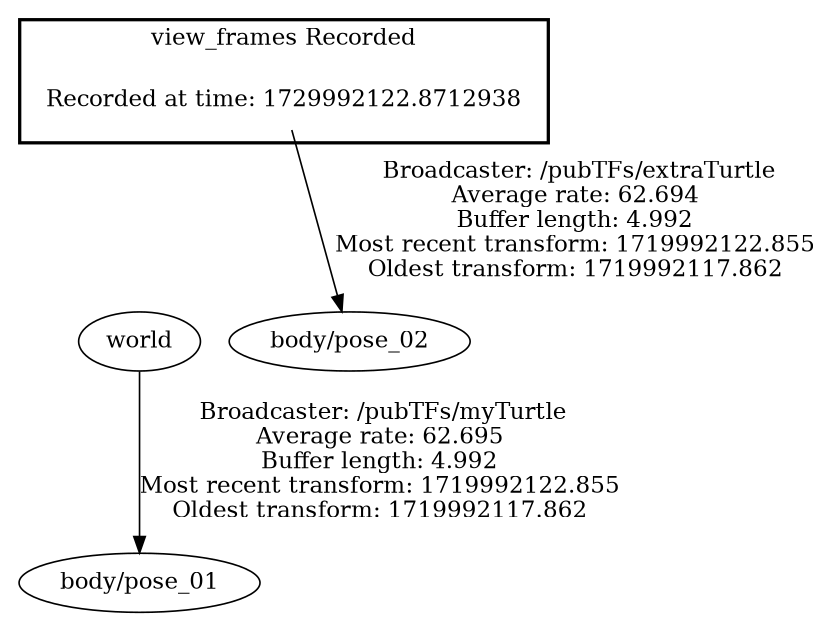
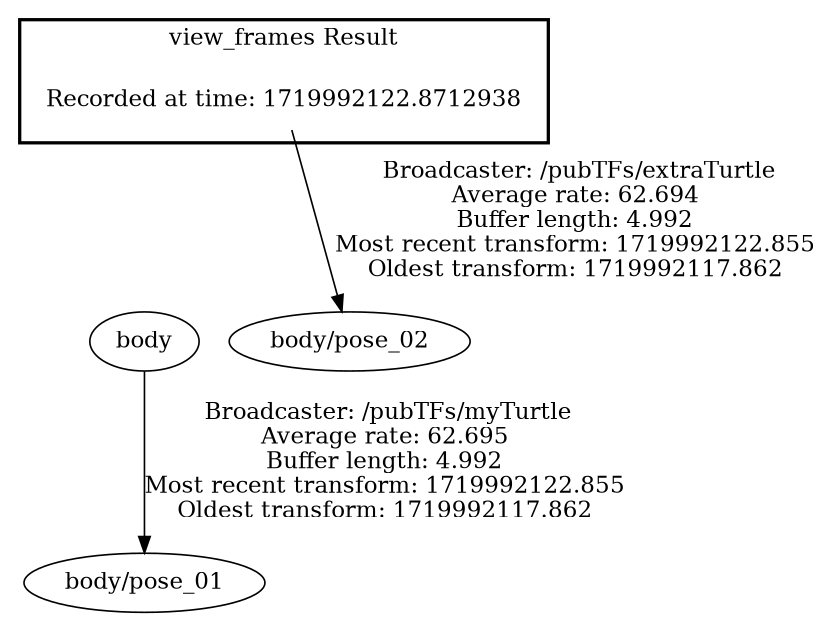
(284, 39) -> (284, 39)
(284, 100) -> (284, 100)
(140, 341) -> (144, 341)
